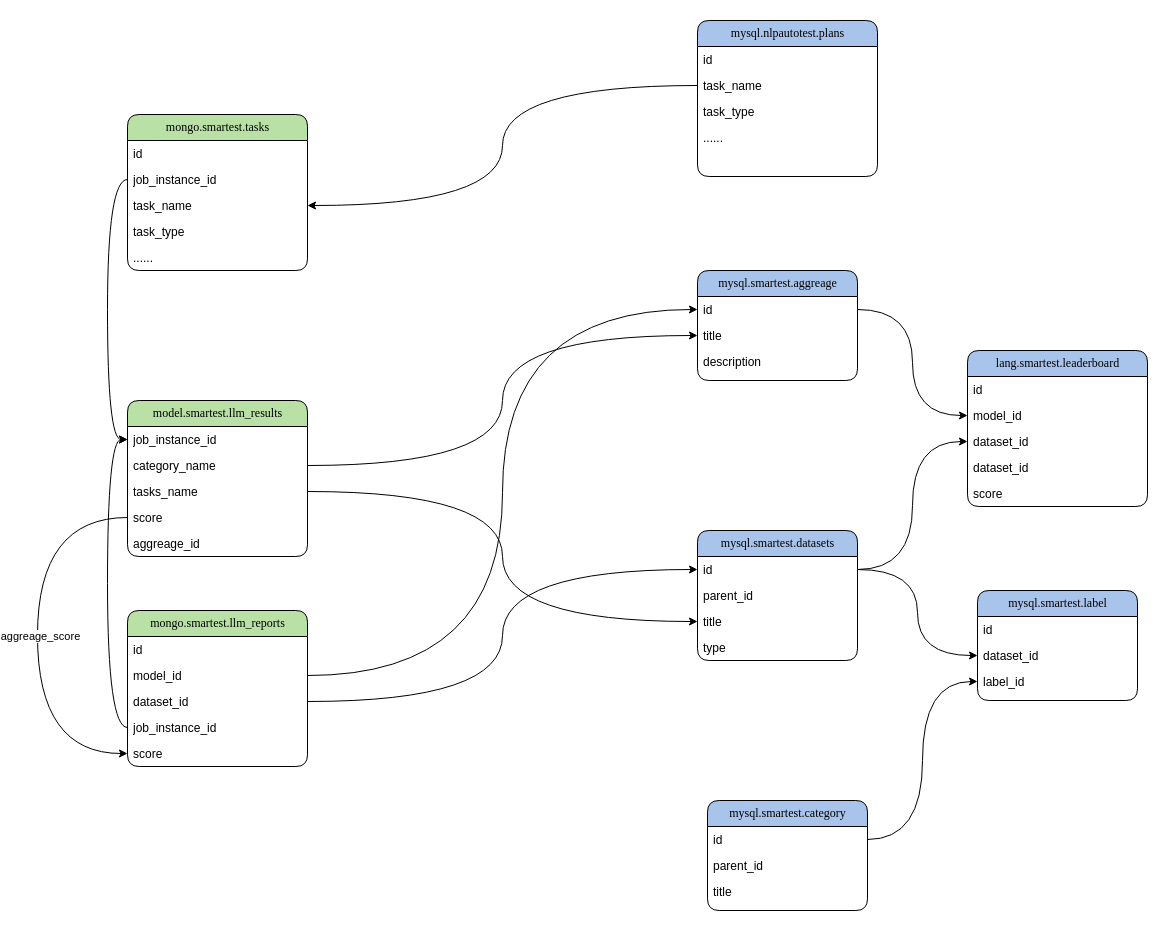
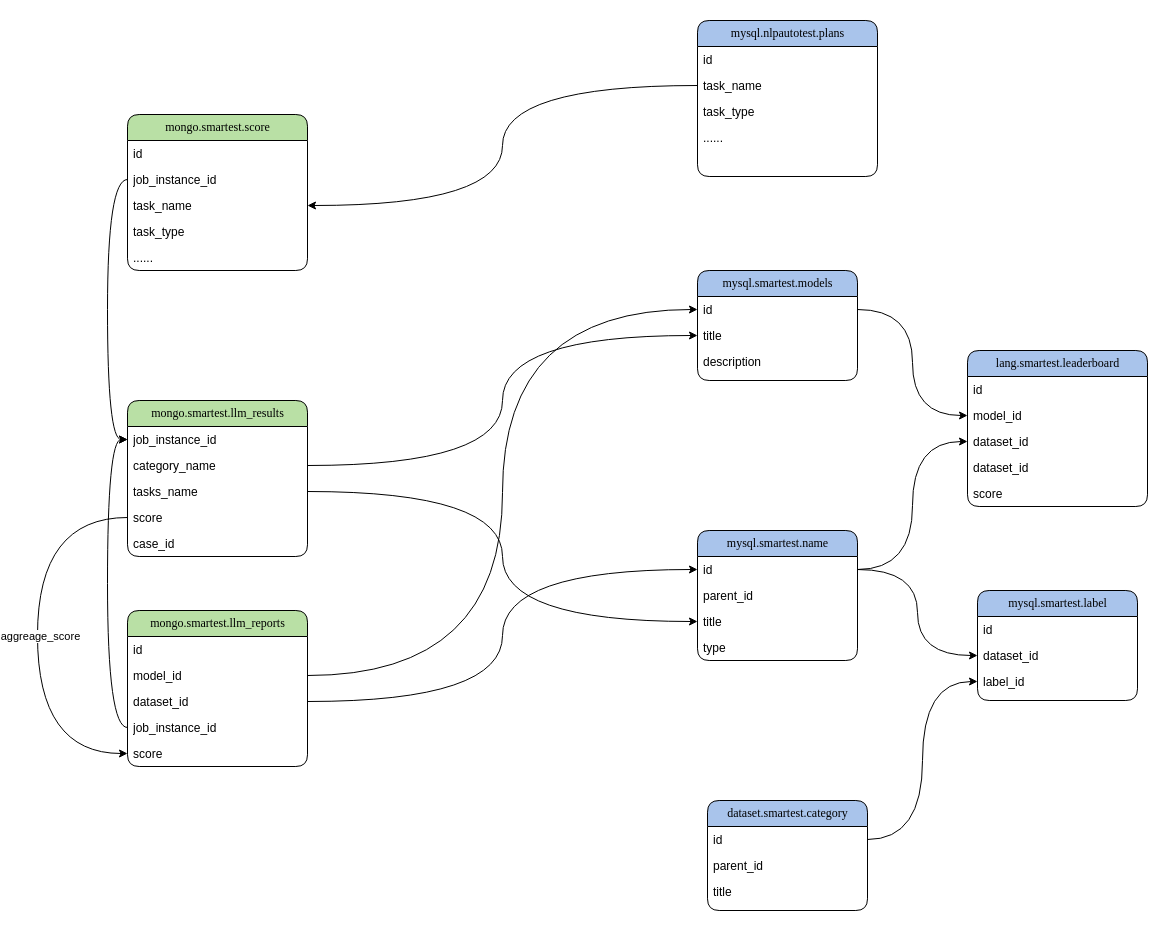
(218, 128) -> (218, 128)
(778, 284) -> (778, 284)
(218, 414) -> (218, 414)
(778, 544) -> (778, 544)
(169, 545) -> (155, 545)
(788, 814) -> (788, 814)
